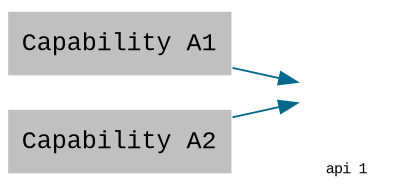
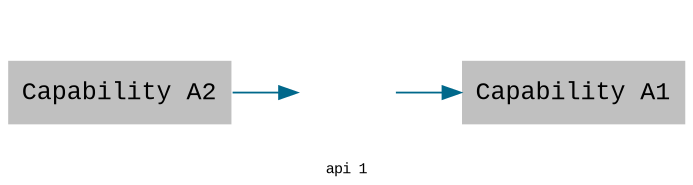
(256, 73) -> (419, 93)
